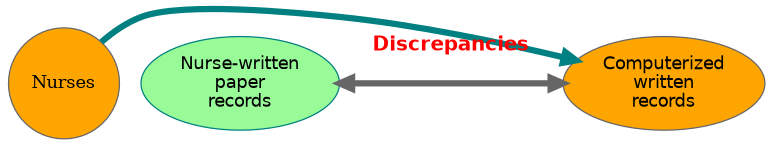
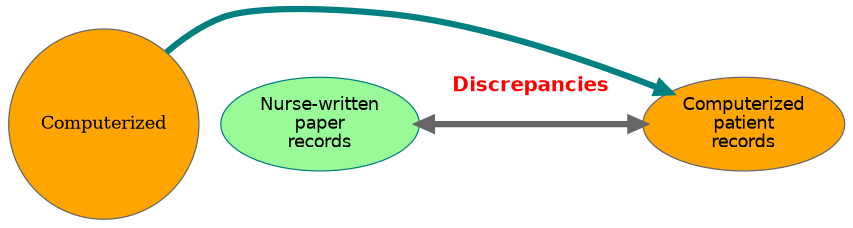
(64, 83) -> (104, 124)
(664, 83) -> (744, 124)
